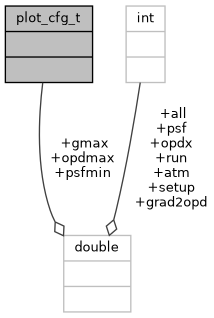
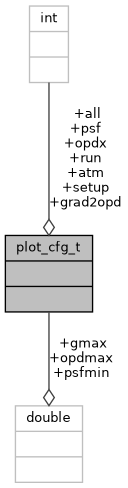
(129, 151) -> (49, 151)
